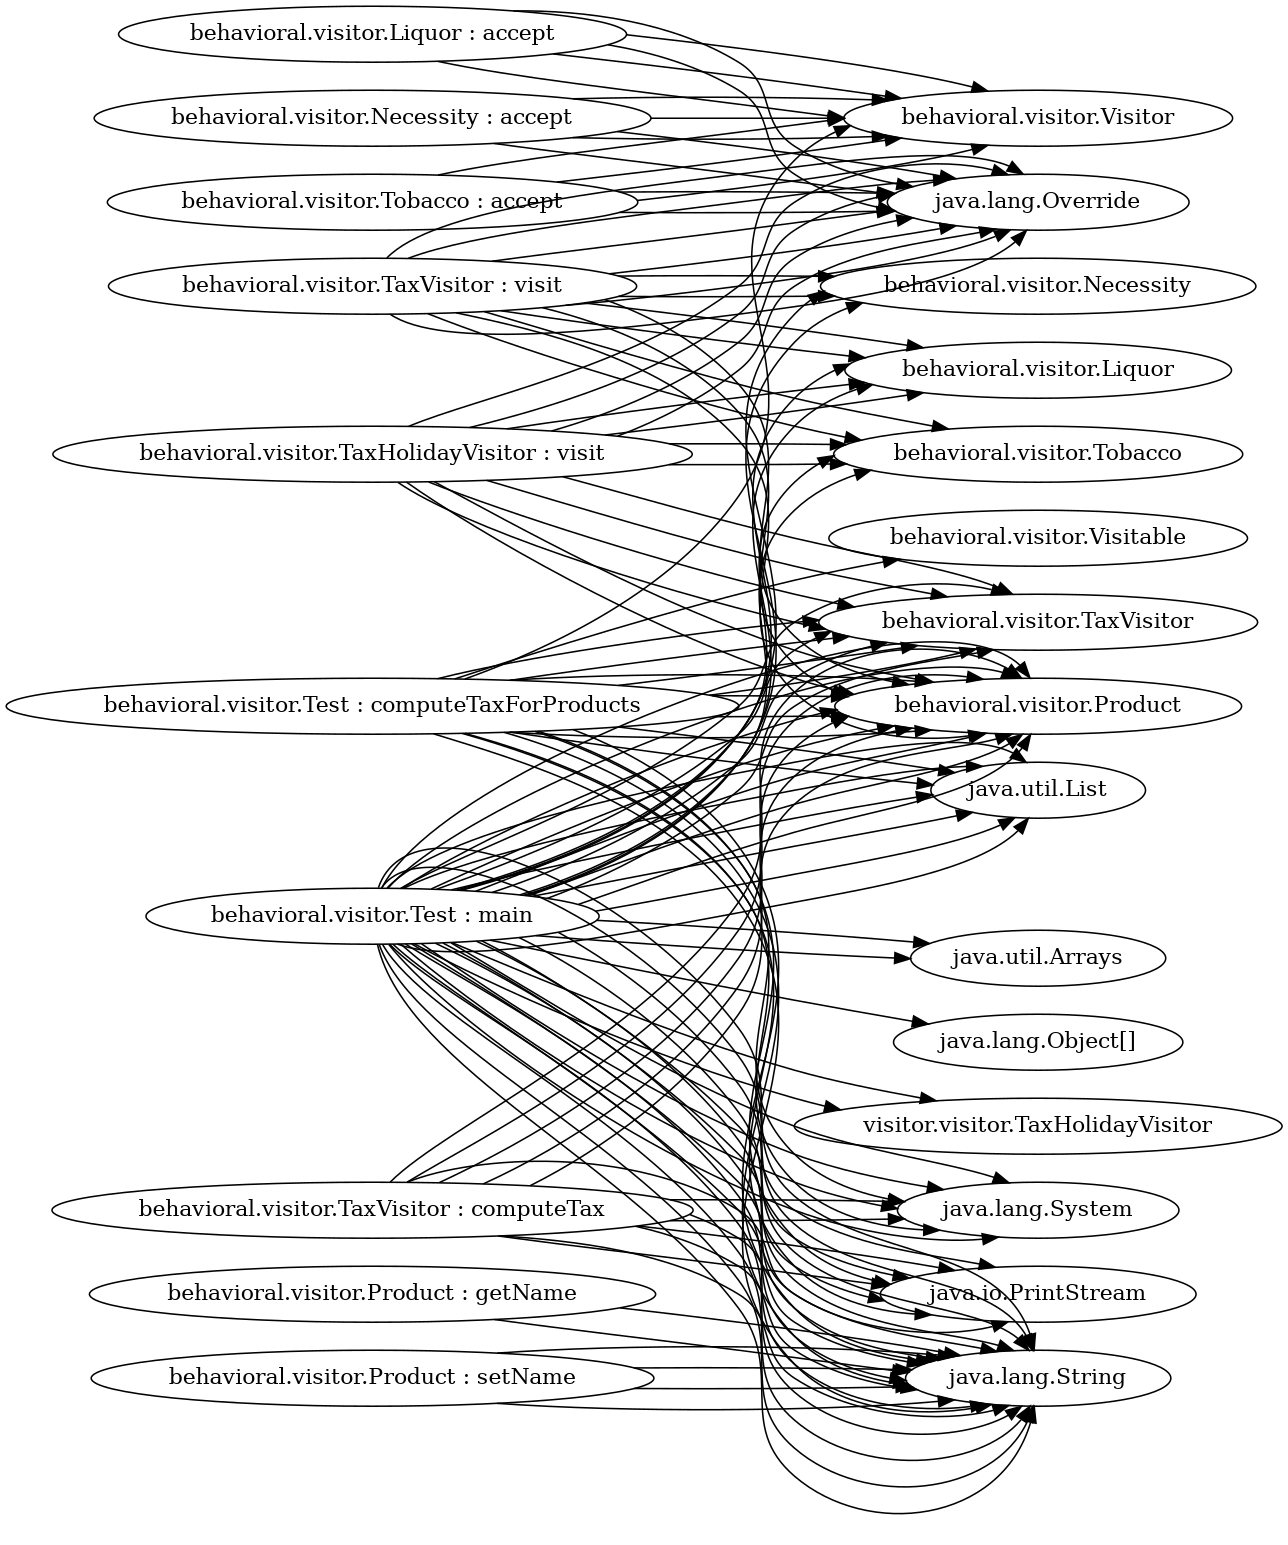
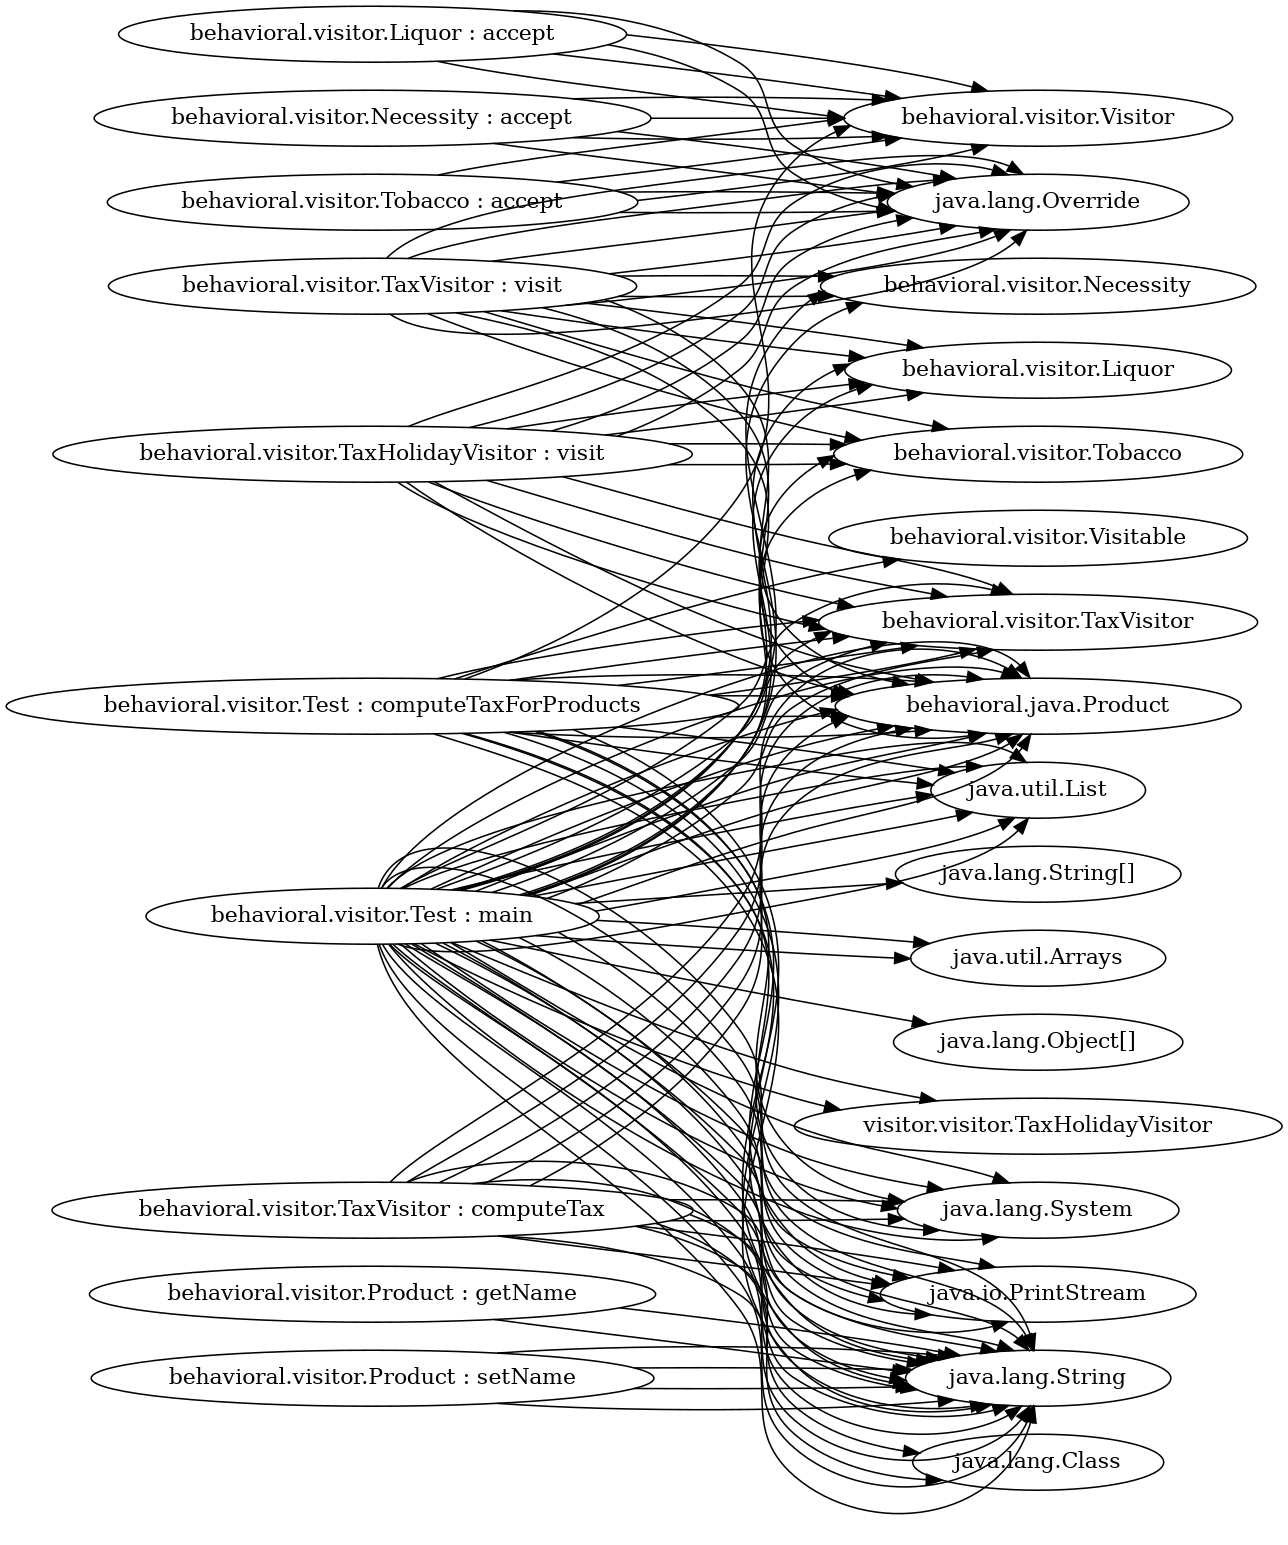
(1038, 706) -> (1038, 706)
none -> (1038, 874)
none -> (1038, 1462)
